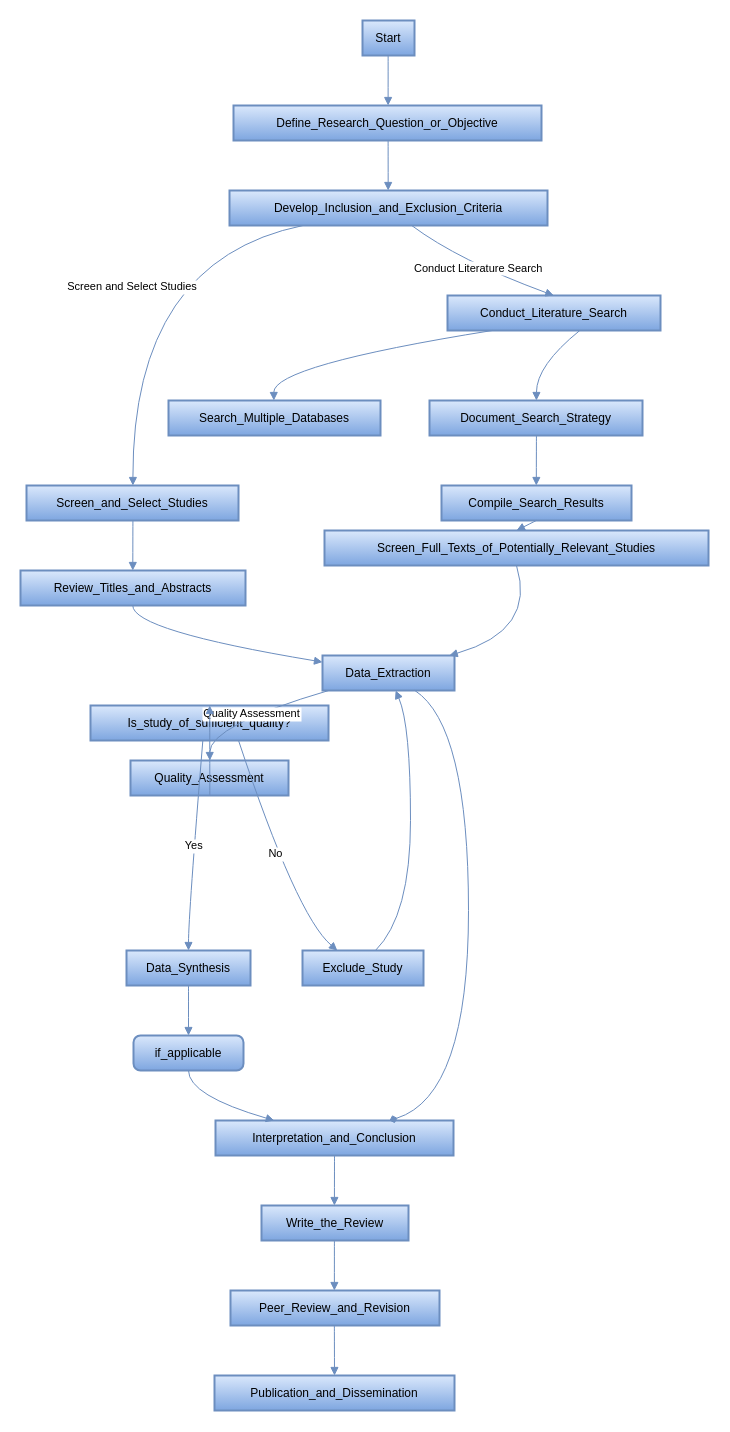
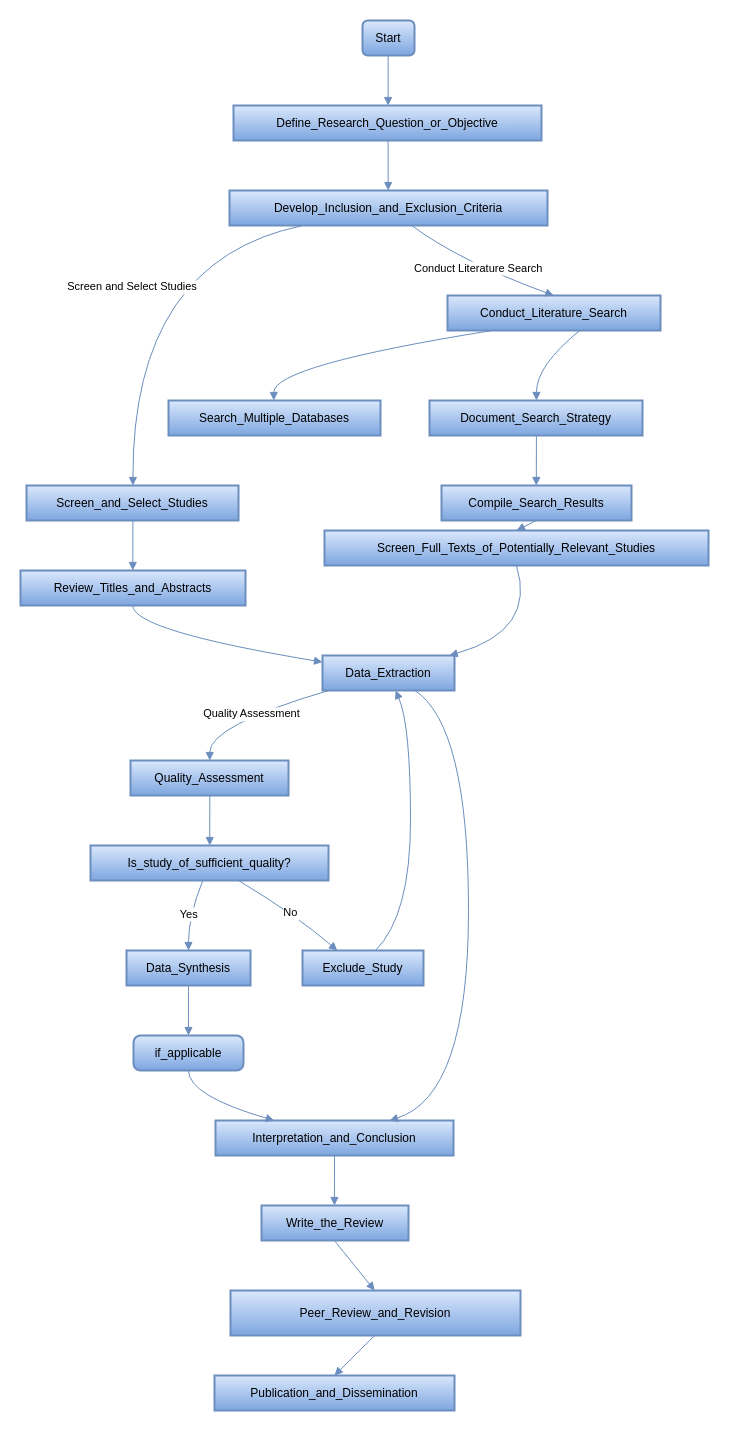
(389, 38) -> (389, 38)
(210, 723) -> (210, 863)
(398, 1118) -> (398, 1118)
(335, 1308) -> (376, 1313)
